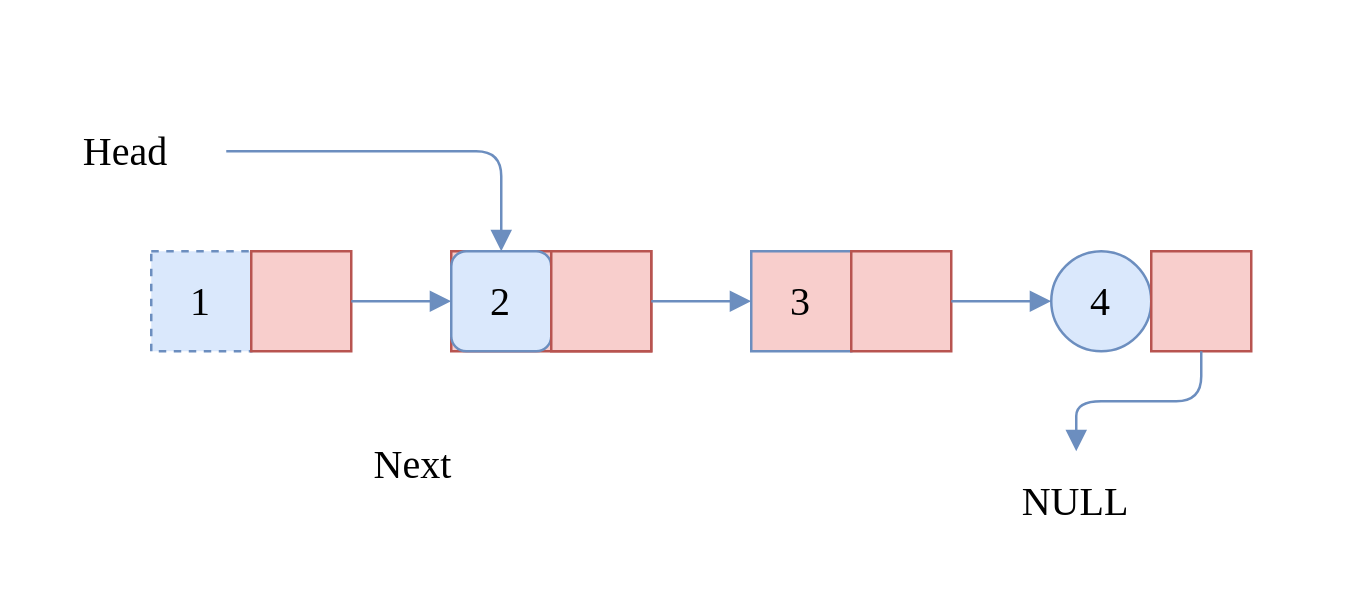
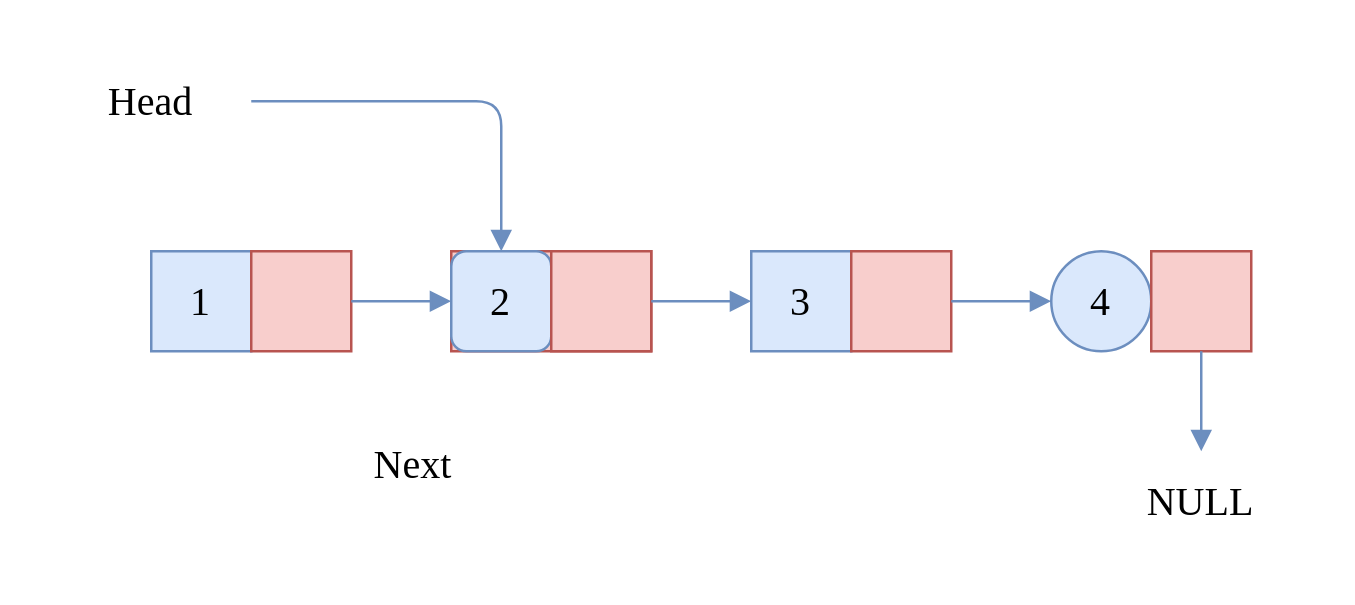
(126, 151) -> (151, 101)
(201, 301) -> (201, 301)
(801, 301) -> (801, 301)
(1076, 501) -> (1201, 501)
